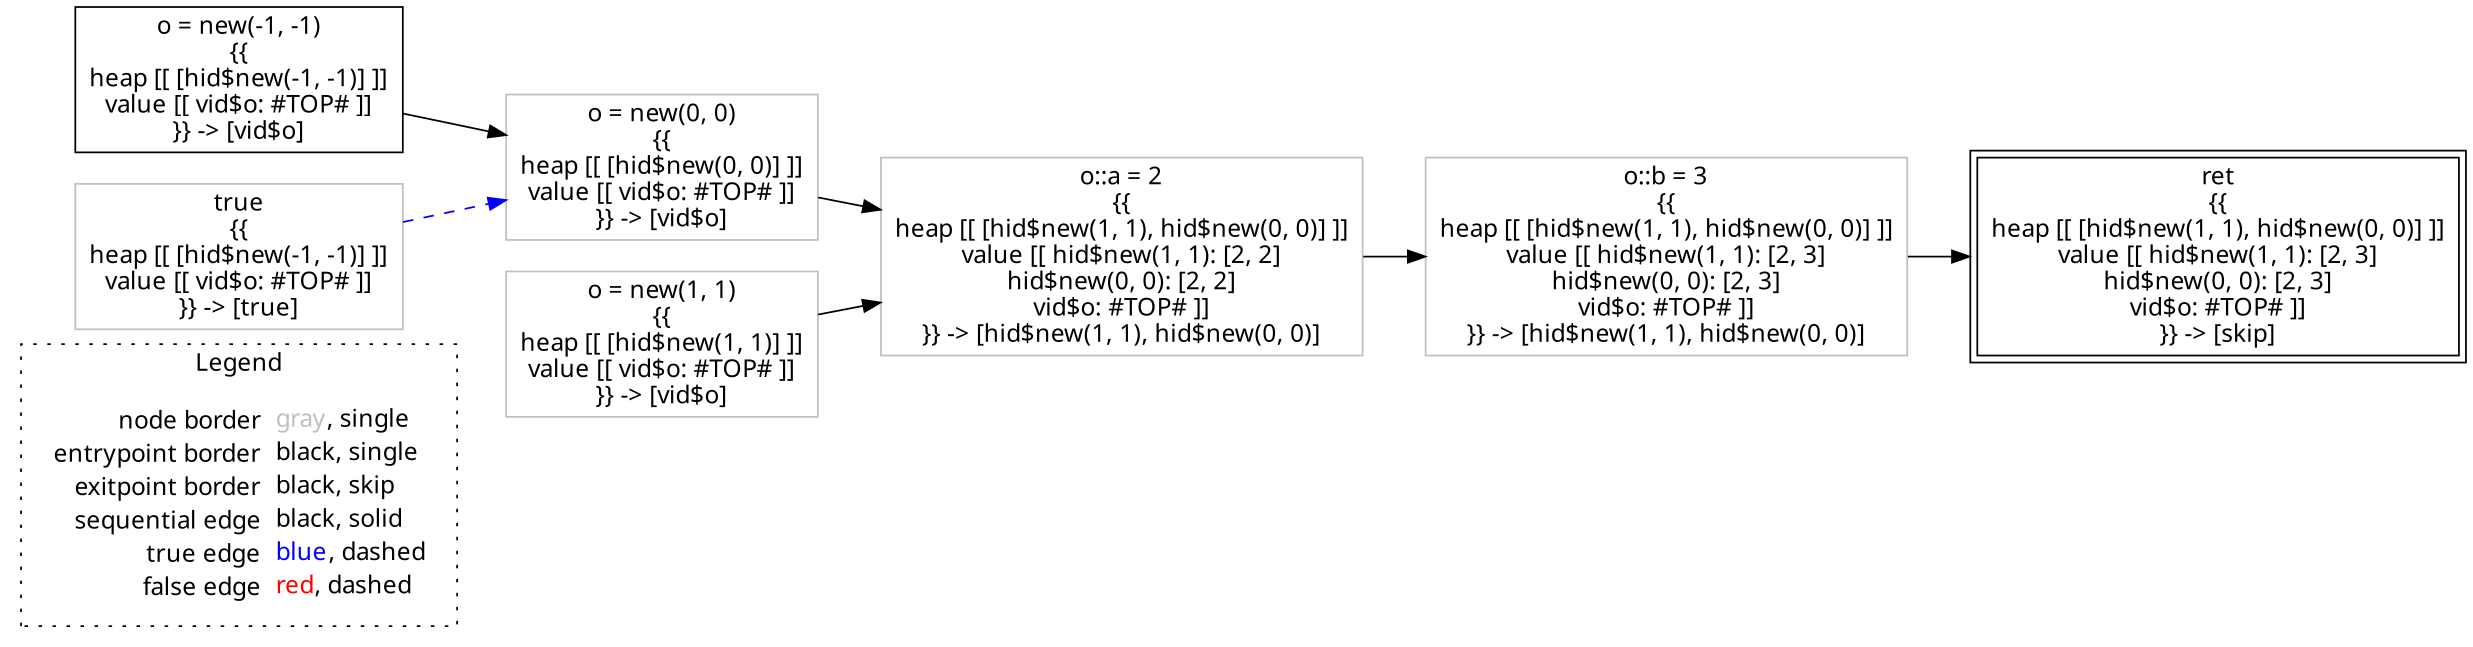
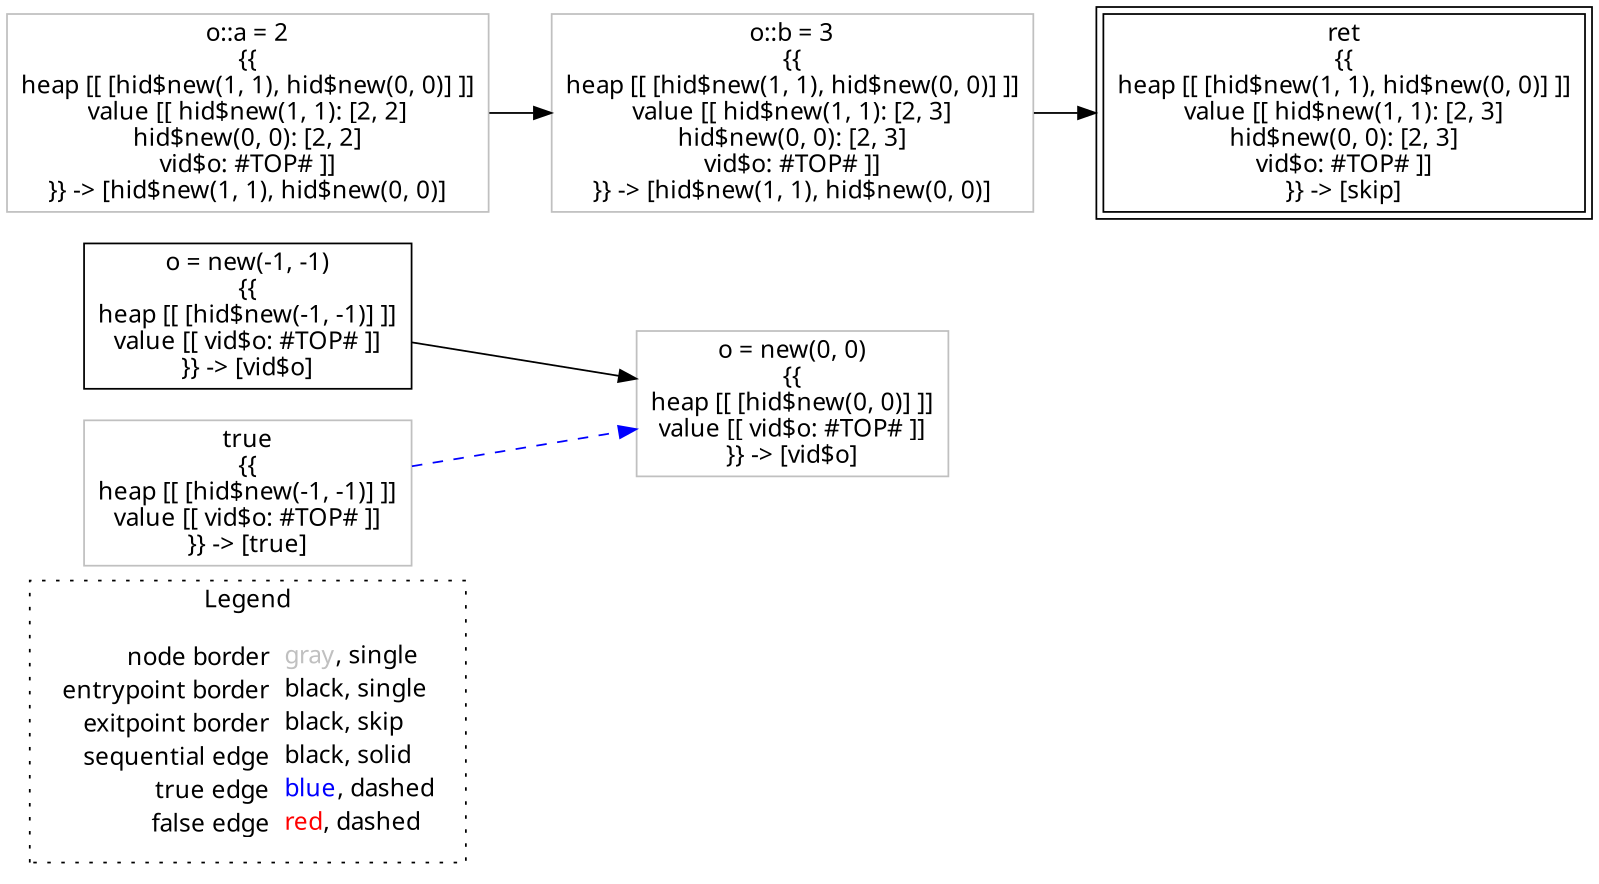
(841, 202) -> none
(662, 344) -> none
